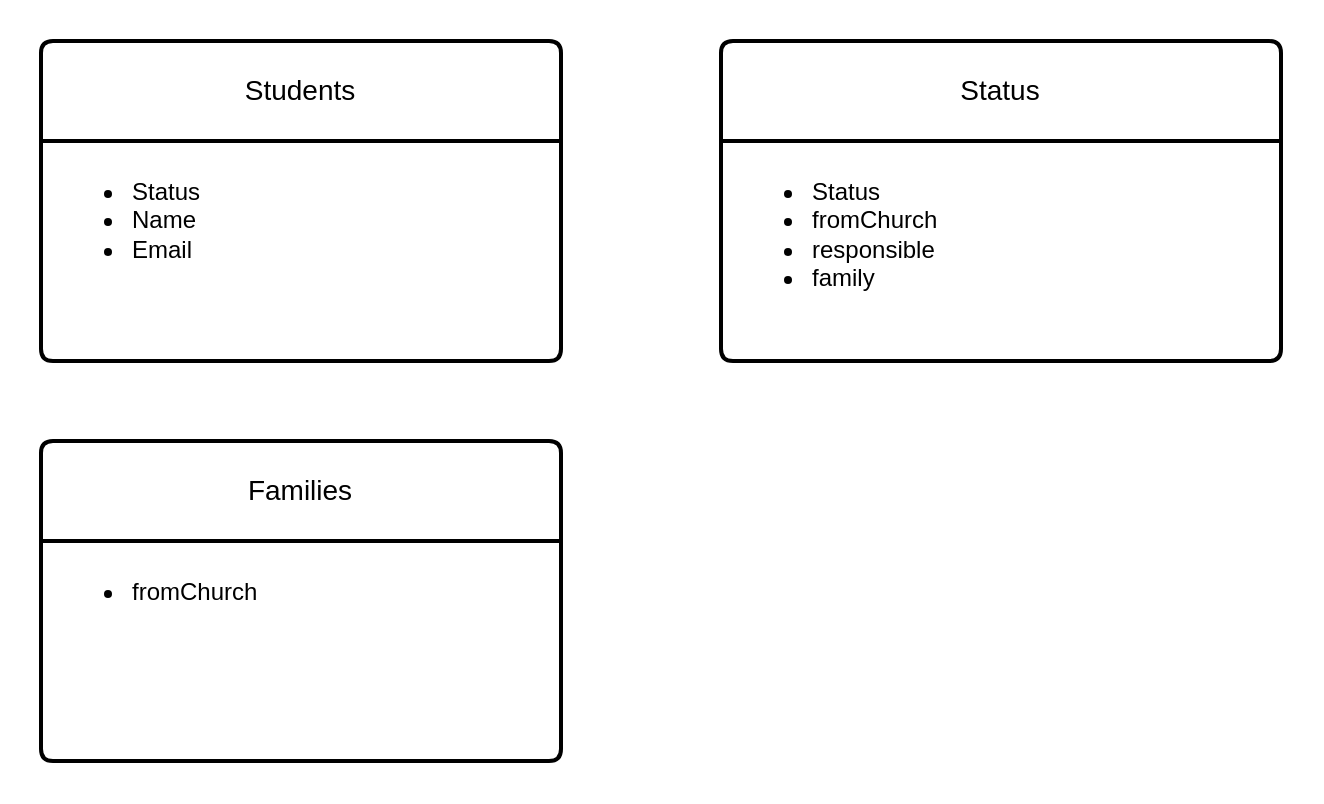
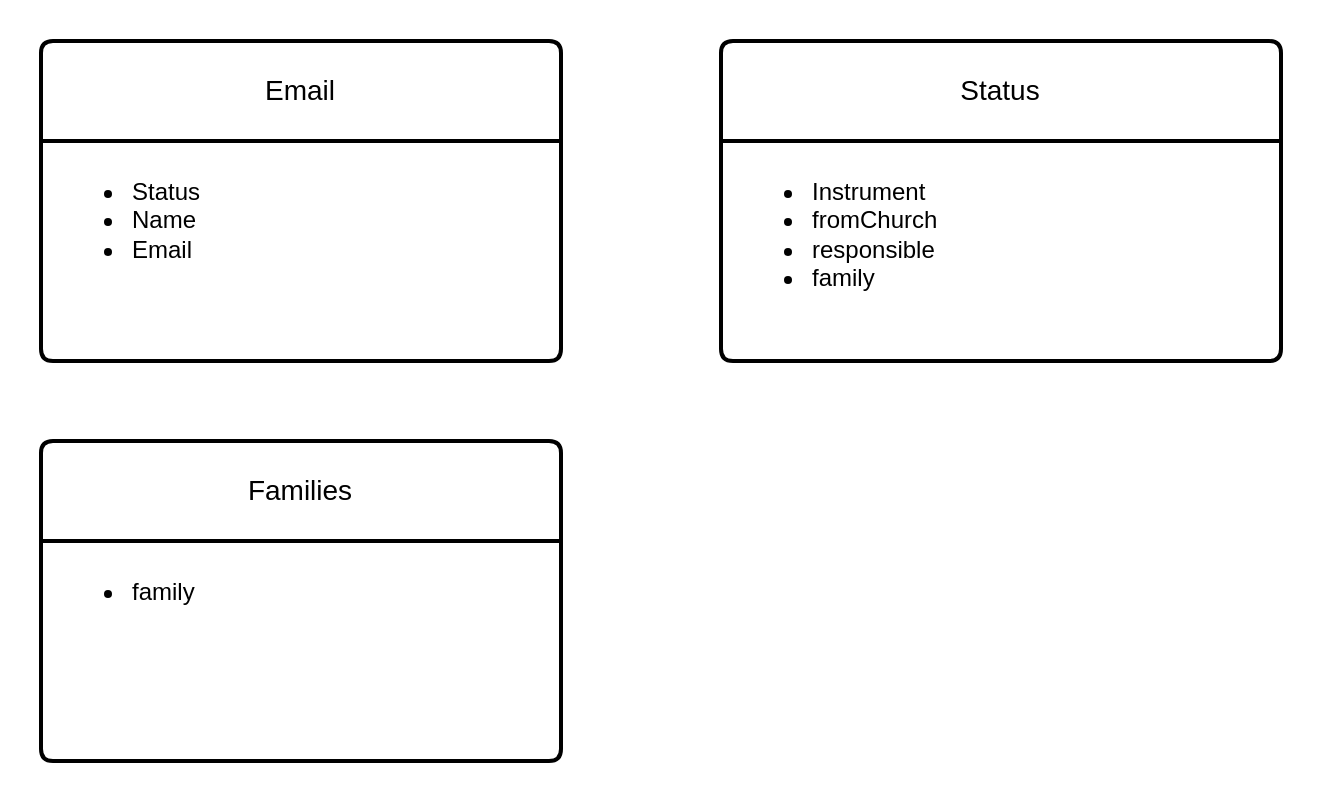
(301, 91) -> (301, 91)
(801, 213) -> (801, 213)
(120, 569) -> (87, 569)
